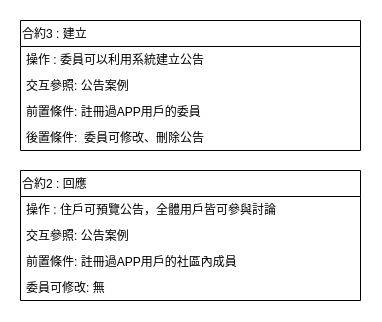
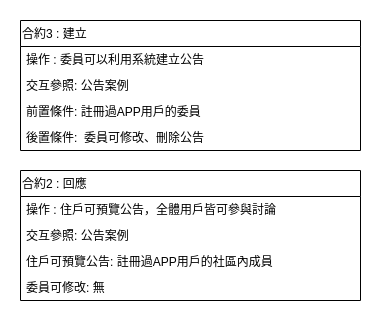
(130, 262) -> (148, 262)
